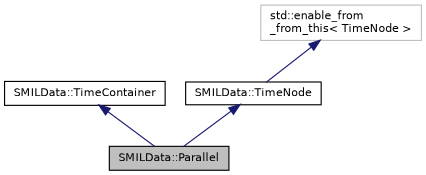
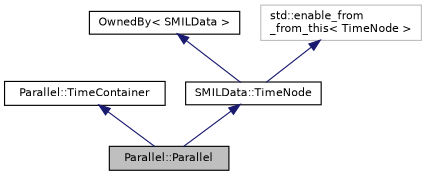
none -> (165, 23)
(85, 93) -> (85, 93)
(169, 158) -> (169, 158)
